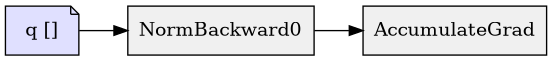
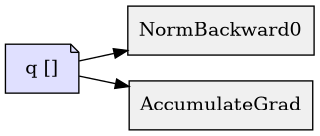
(332, 31) -> (97, 80)
